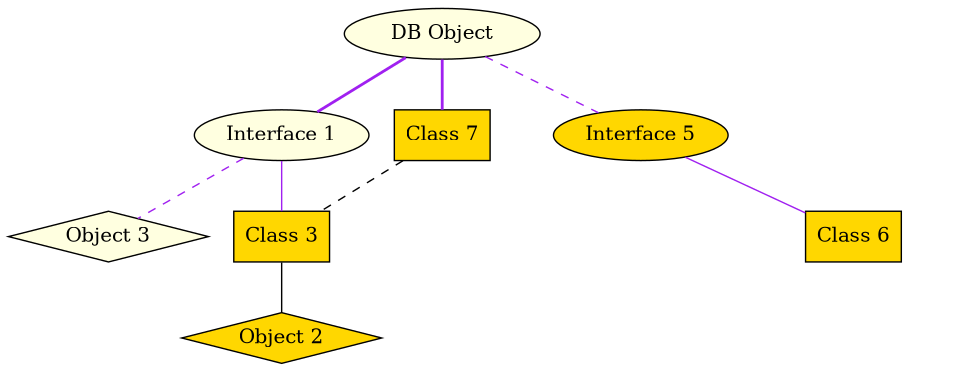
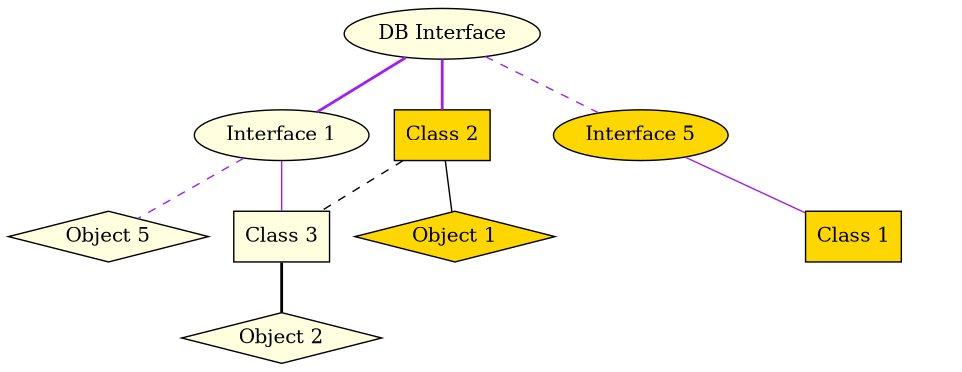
(442, 34) -> (442, 34)
(442, 135) -> (442, 135)
(108, 237) -> (108, 237)
(282, 237) -> (282, 237)
none -> (455, 237)
(853, 237) -> (853, 237)
(282, 287) -> (282, 287)
(282, 338) -> (282, 338)
